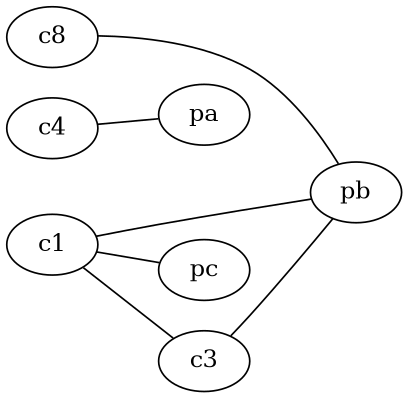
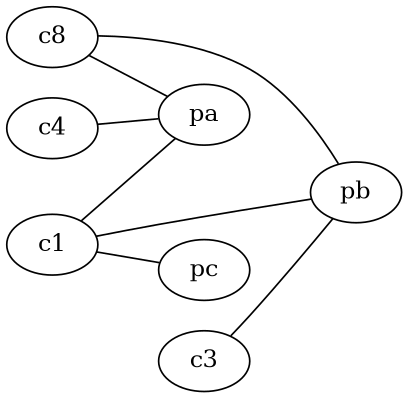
none -> (128, 76)
(128, 303) -> (128, 180)
